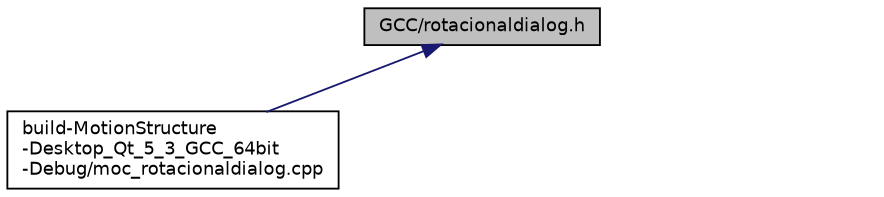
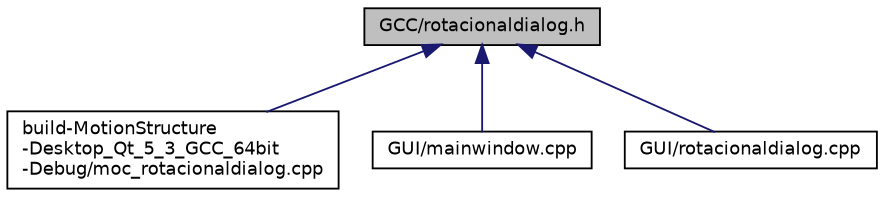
none -> (482, 150)
none -> (751, 150)
